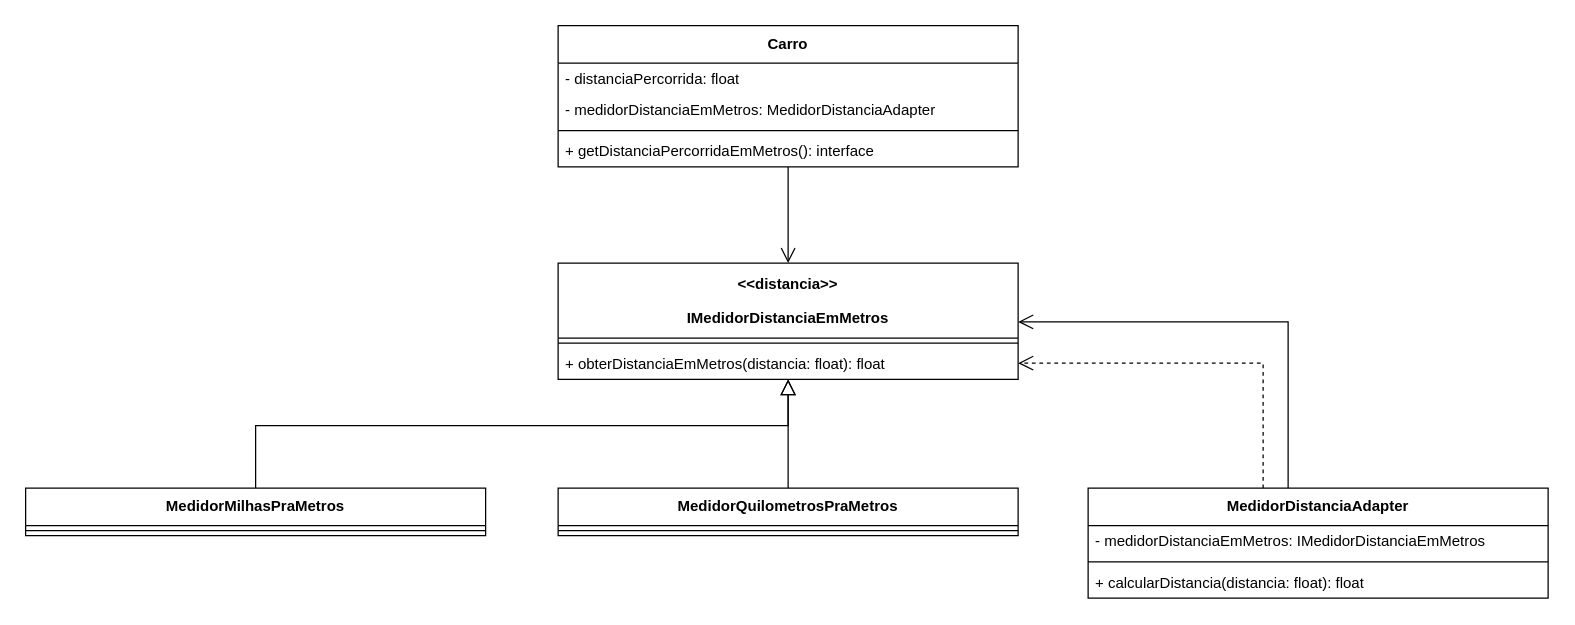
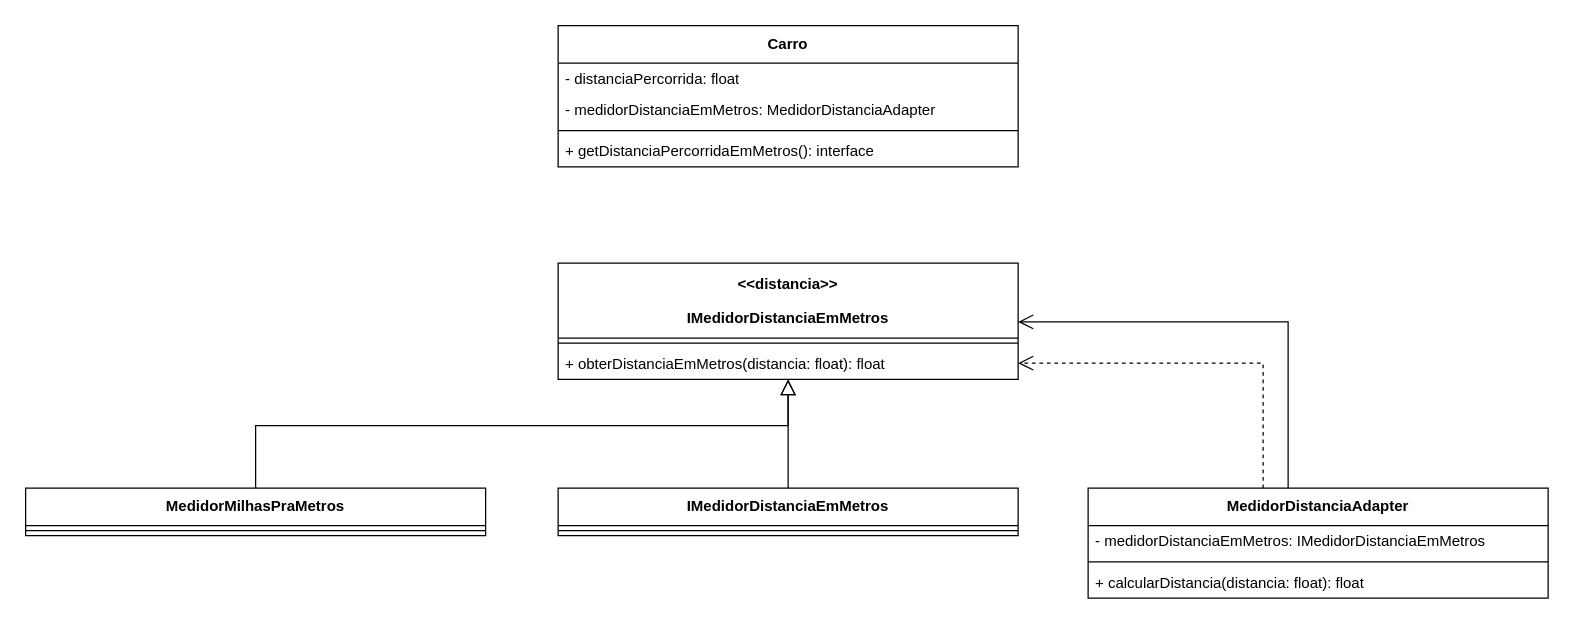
(788, 214) -> none
(788, 507) -> (788, 507)
